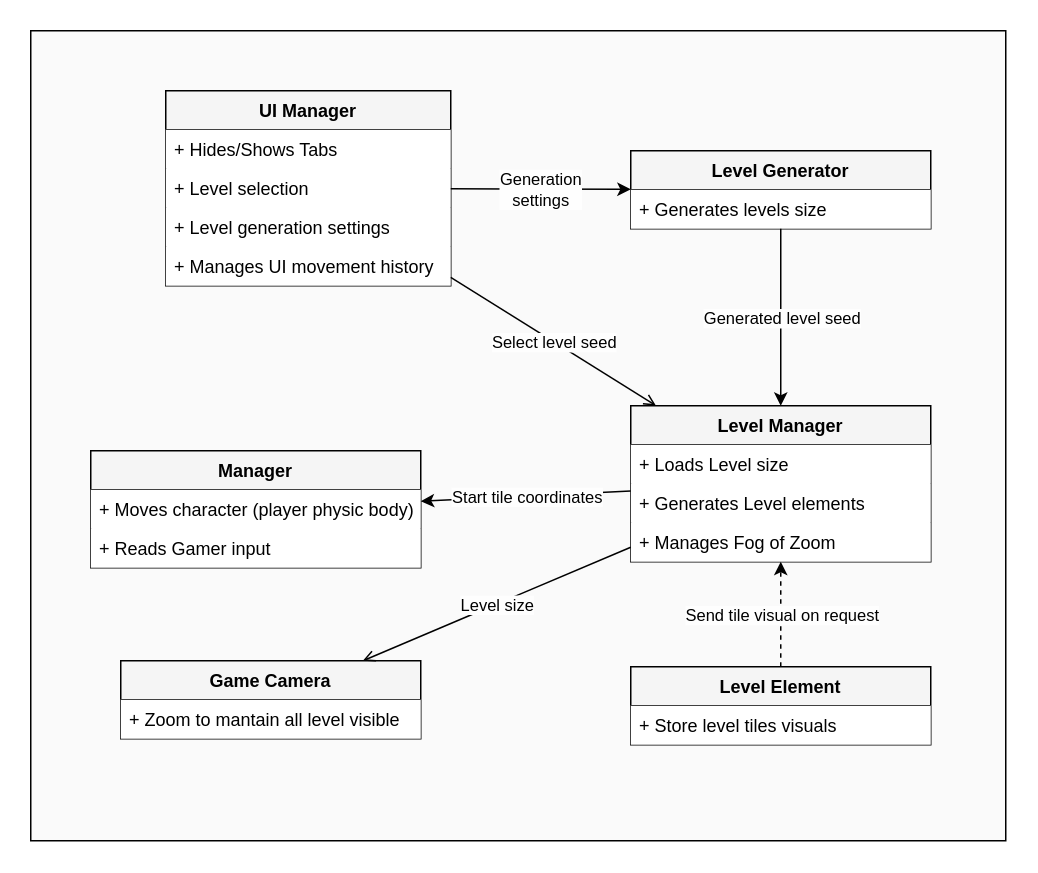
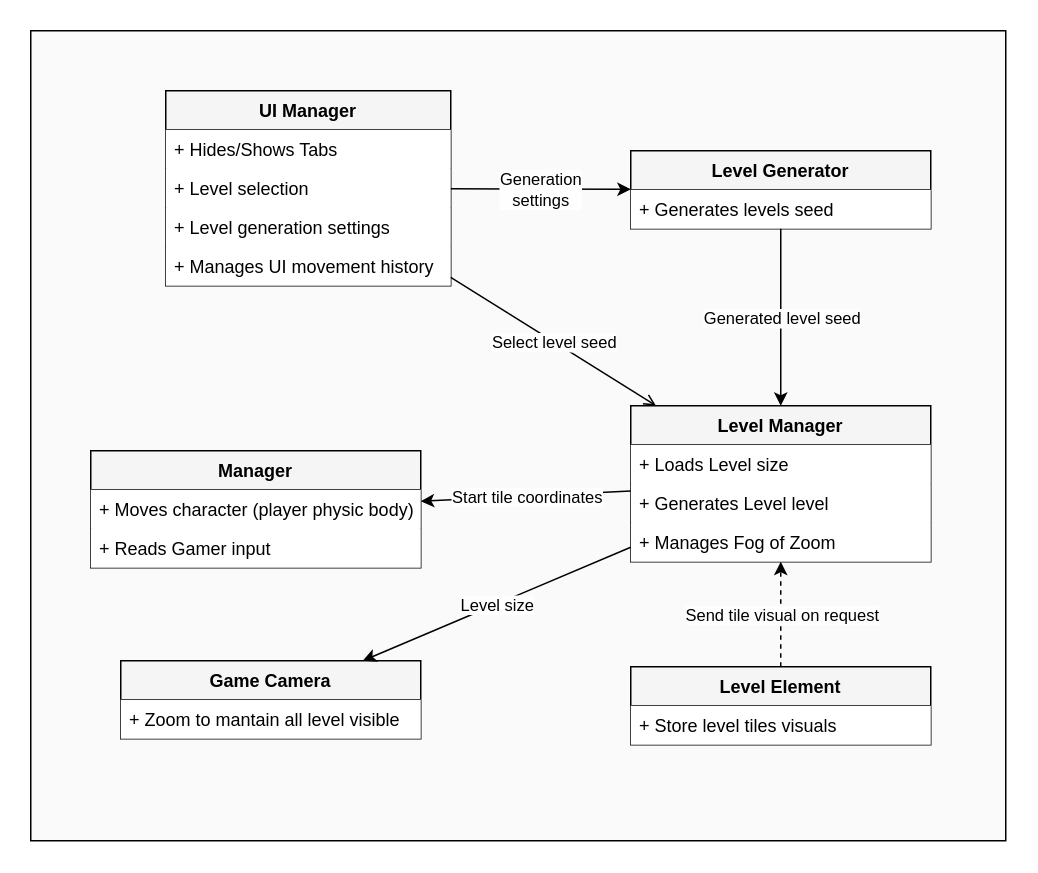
(741, 210) -> (743, 210)
(758, 504) -> (741, 504)
(371, 657) -> (373, 656)
